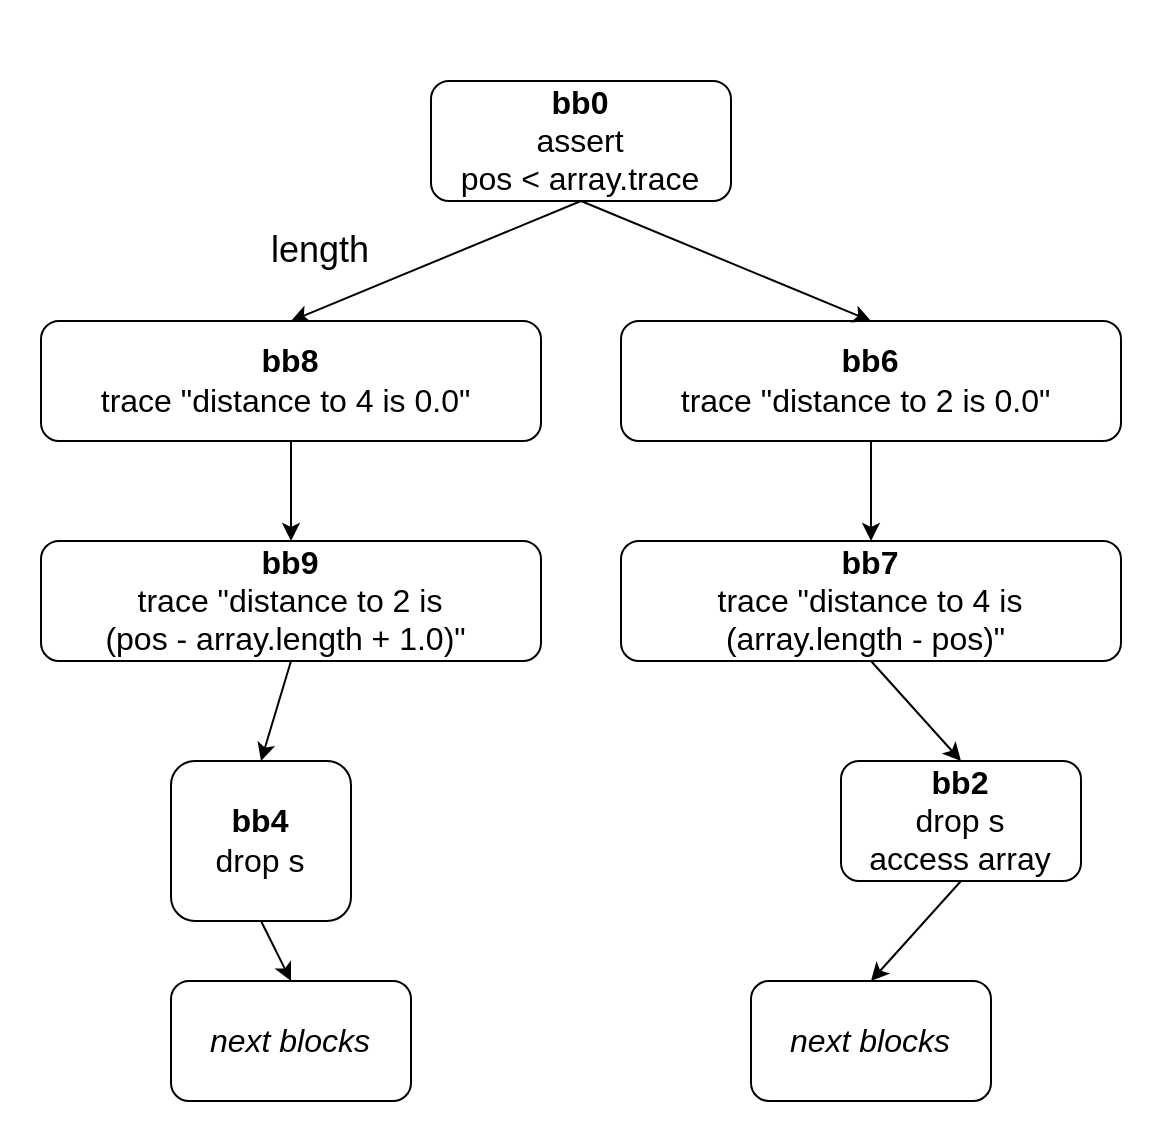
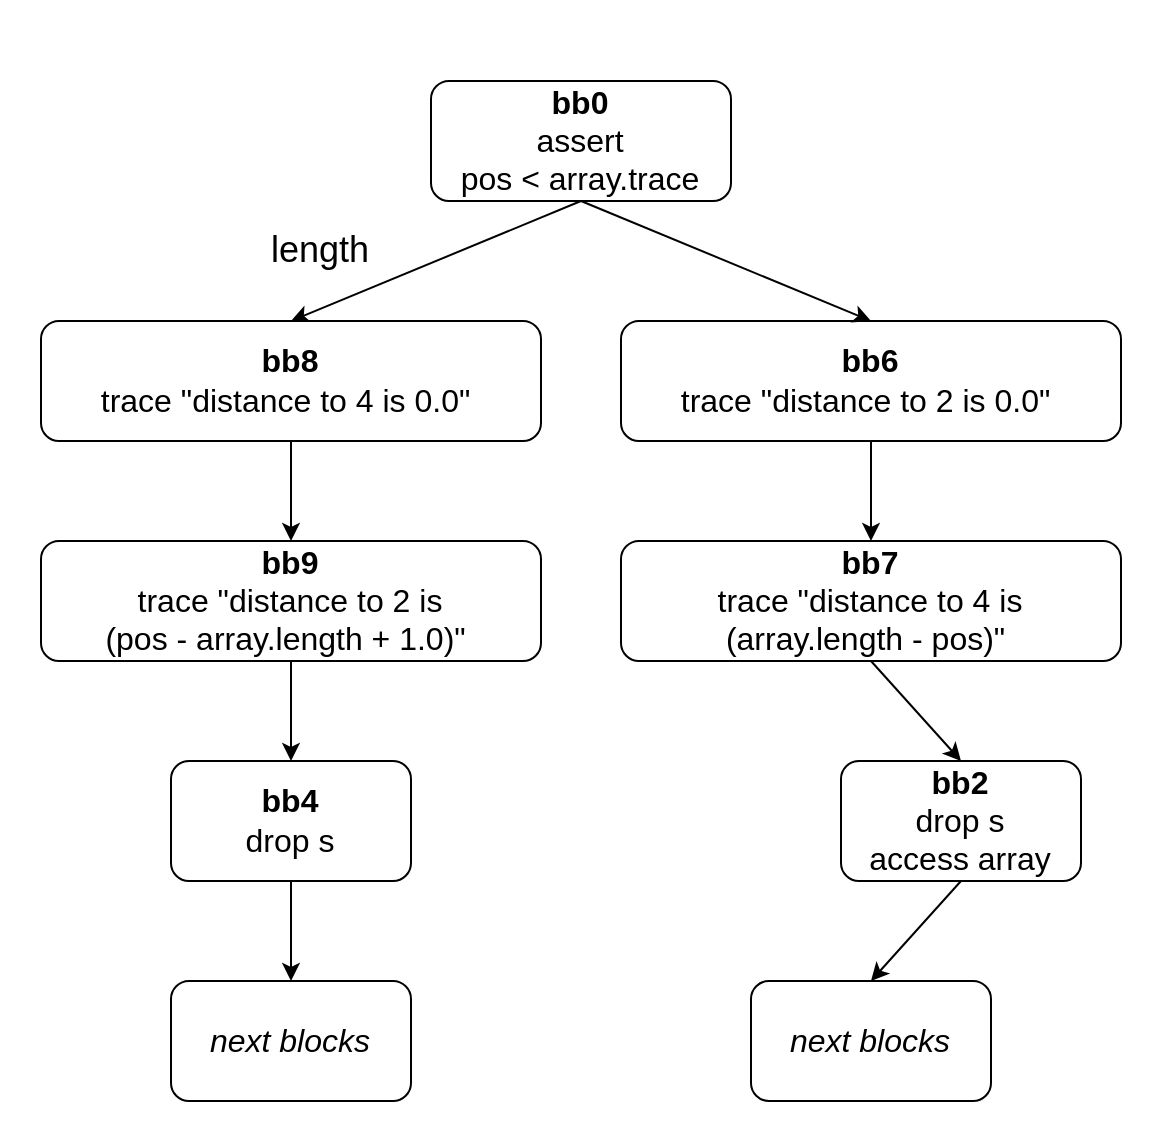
(261, 841) -> (291, 821)
